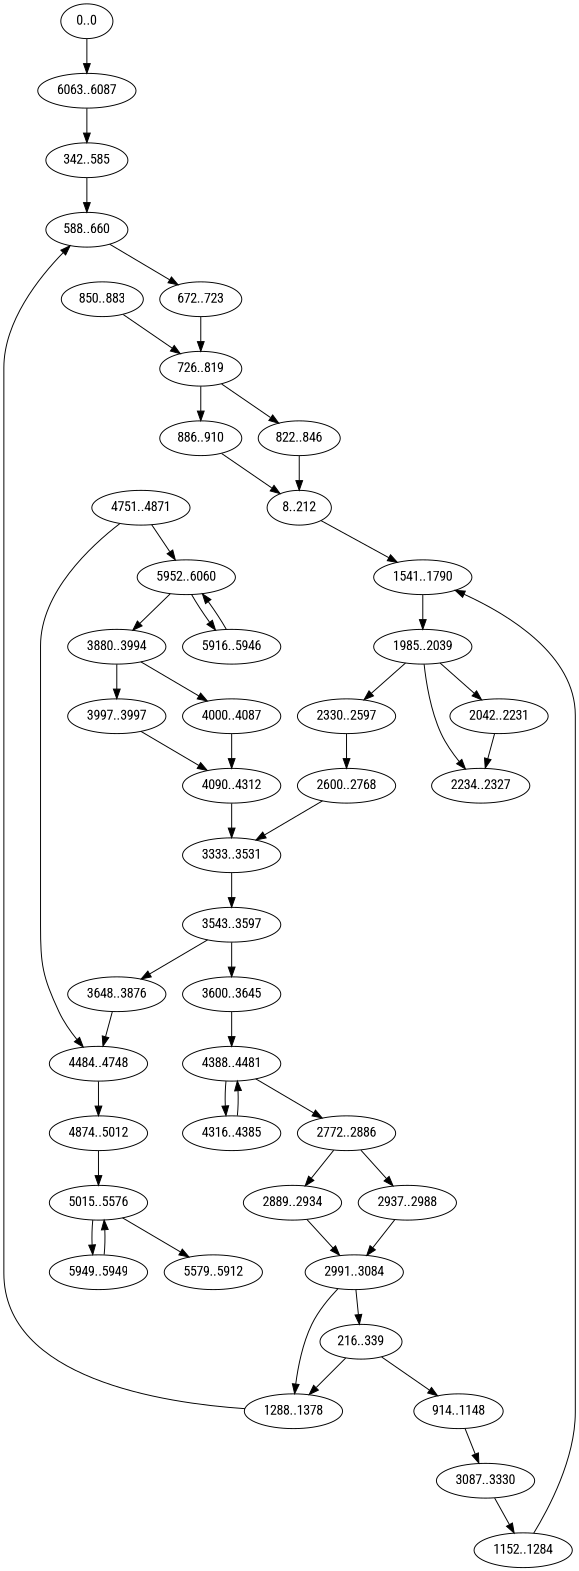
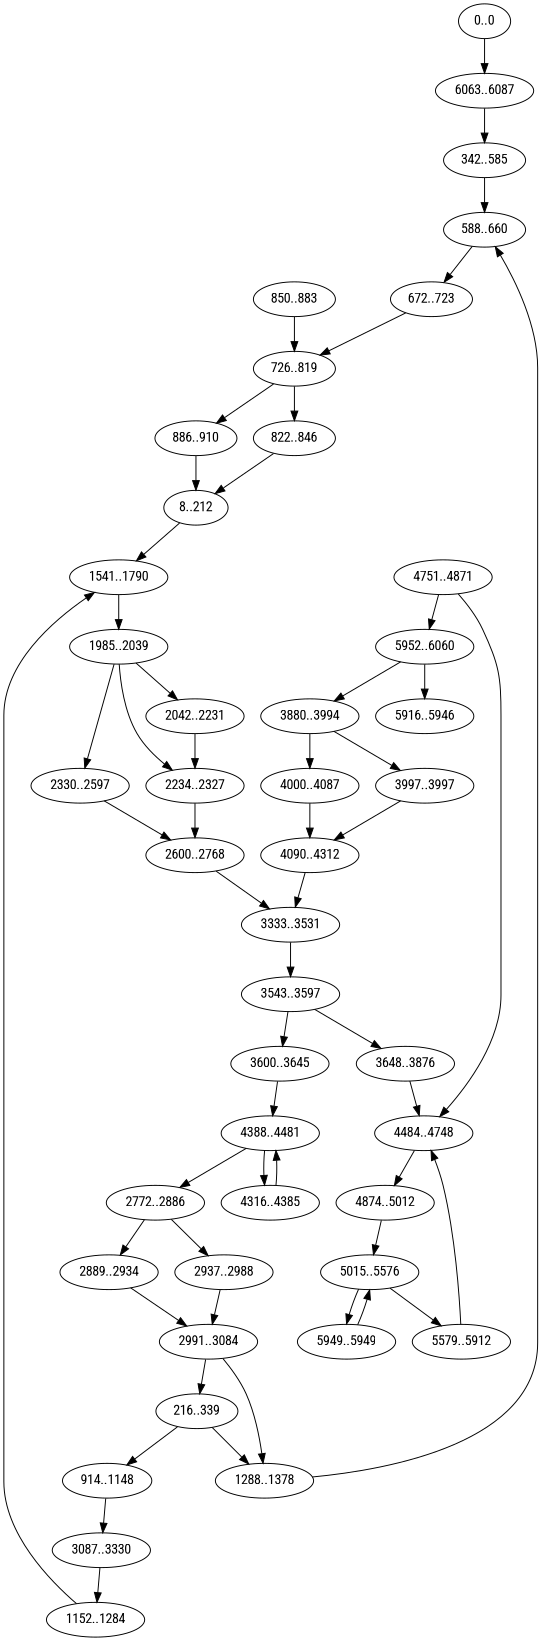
(218, 615) -> none
none -> (195, 816)
none -> (453, 1241)
